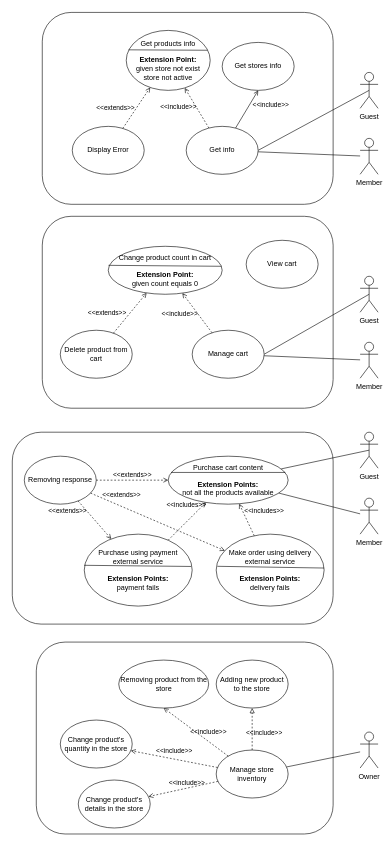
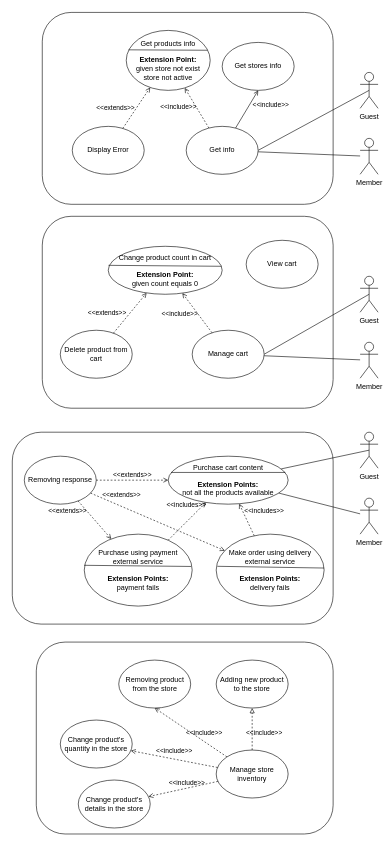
(164, 684) -> (155, 684)
(369, 750) -> none
(324, 760) -> none
